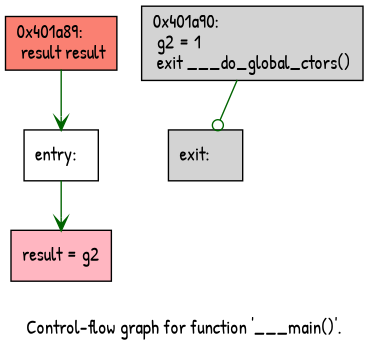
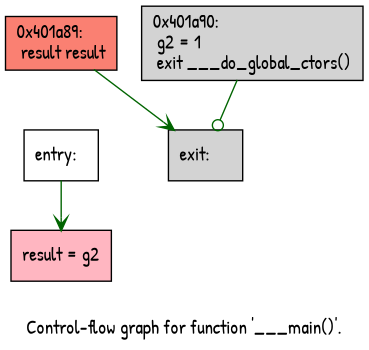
(61, 93) -> (129, 96)
